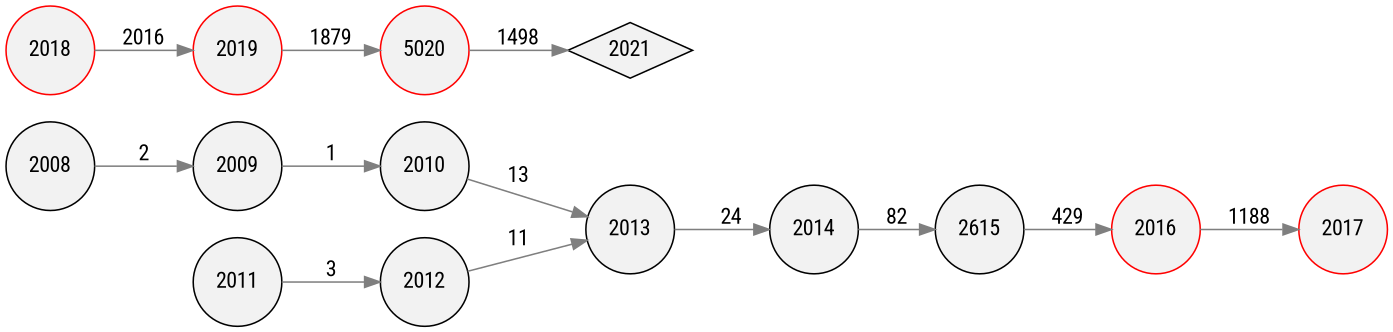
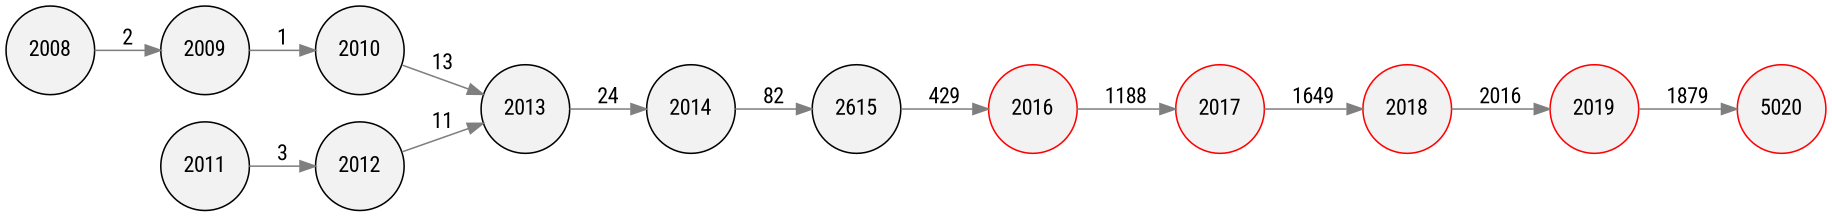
(630, 50) -> none
none -> (1305, 109)
